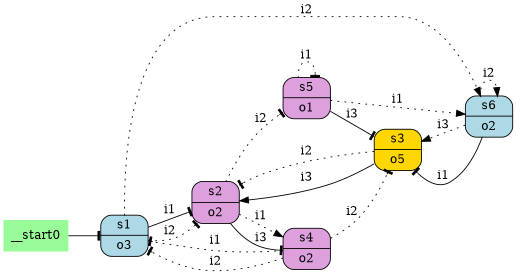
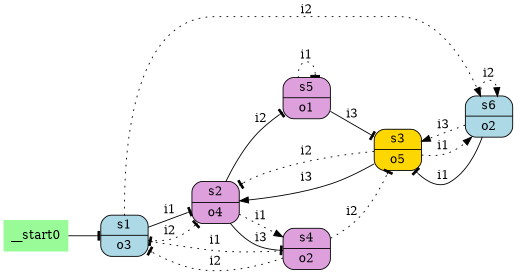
(393, 107) -> (445, 154)
(248, 145) -> (248, 145)
(216, 213) -> (216, 213)
